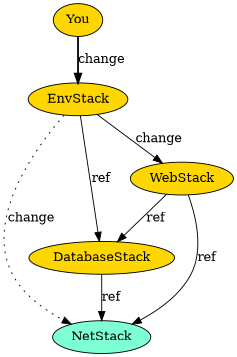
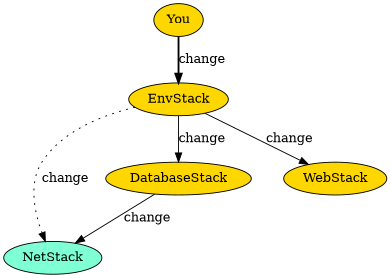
(101, 179) -> (202, 139)
(145, 215) -> none
(193, 269) -> none
(111, 297) -> (148, 218)
